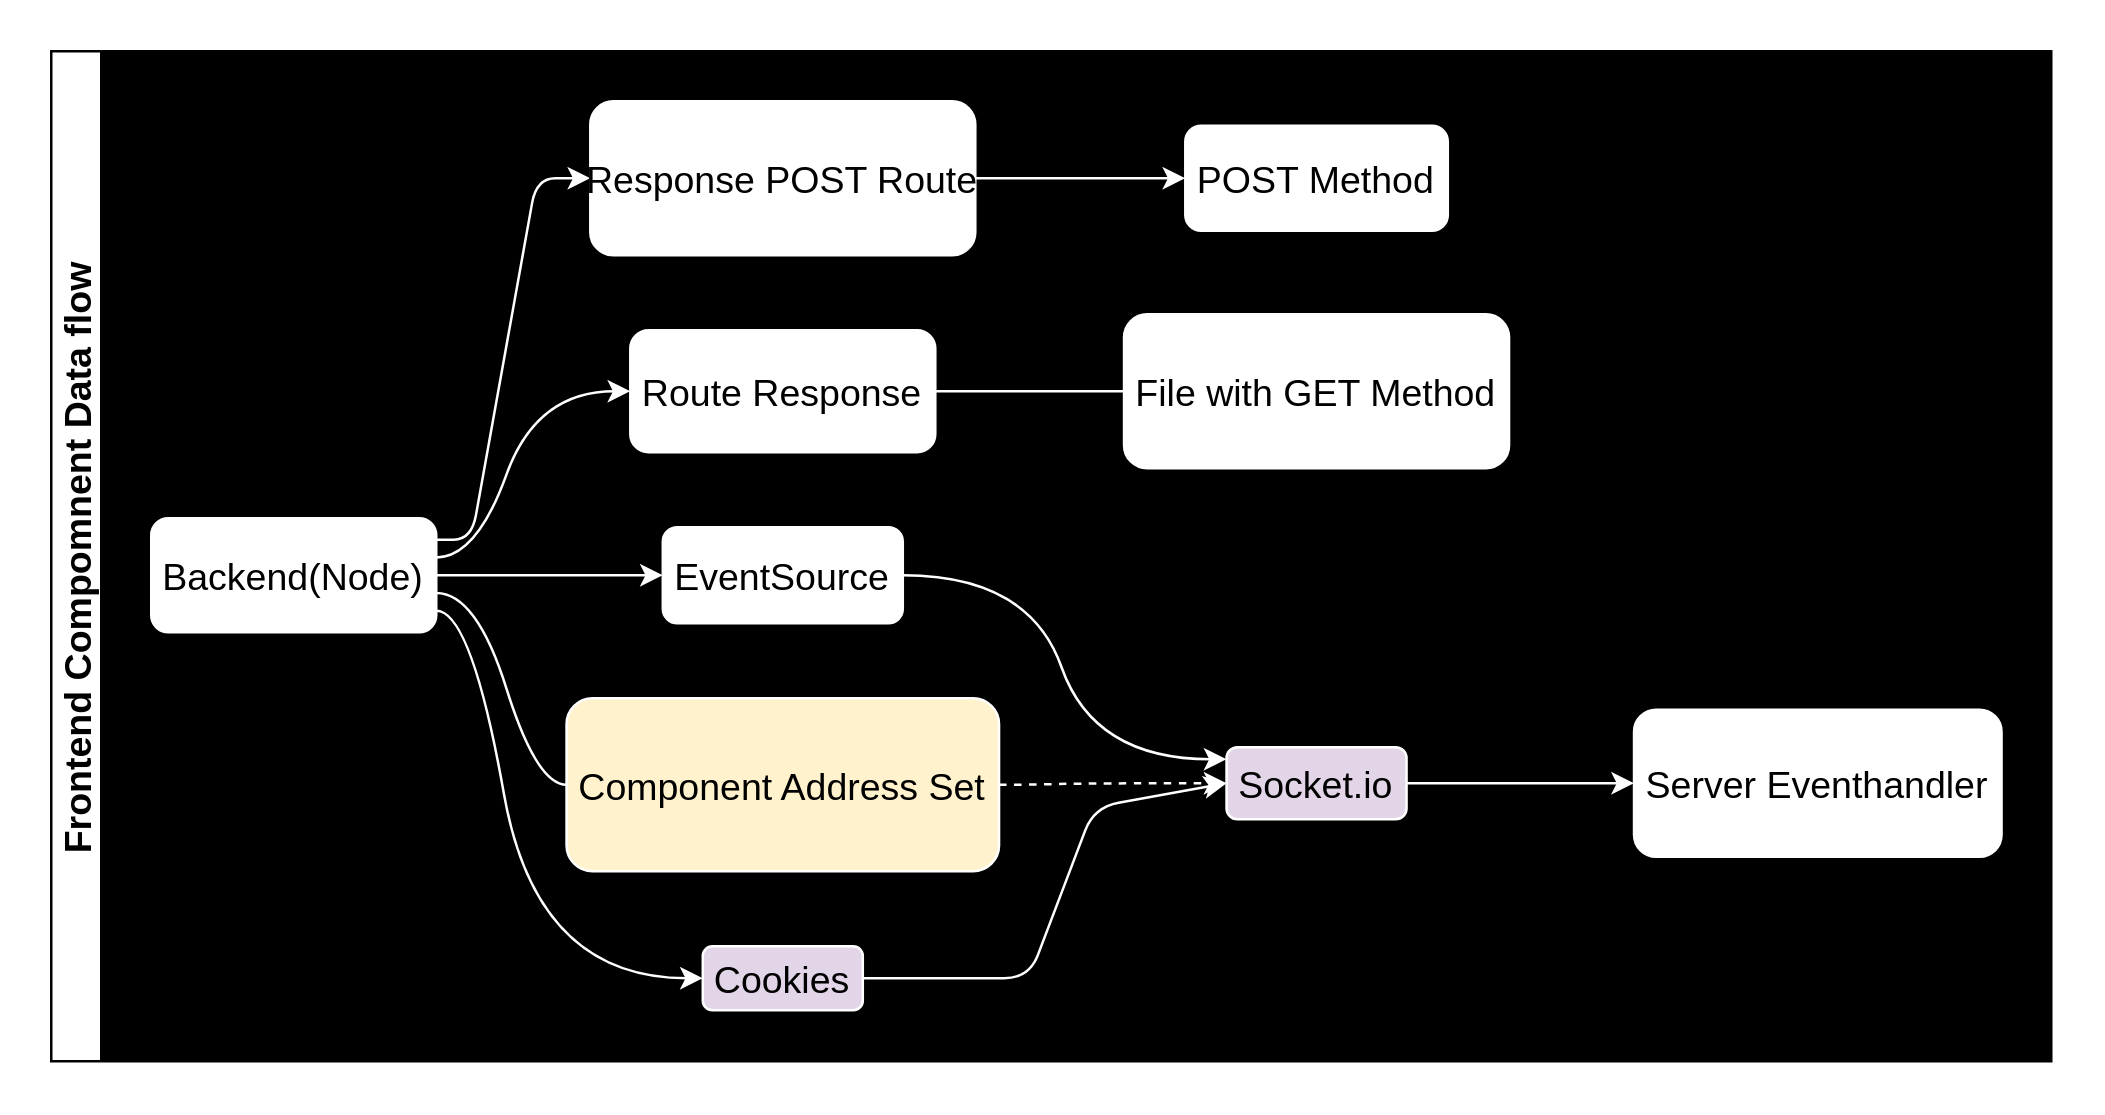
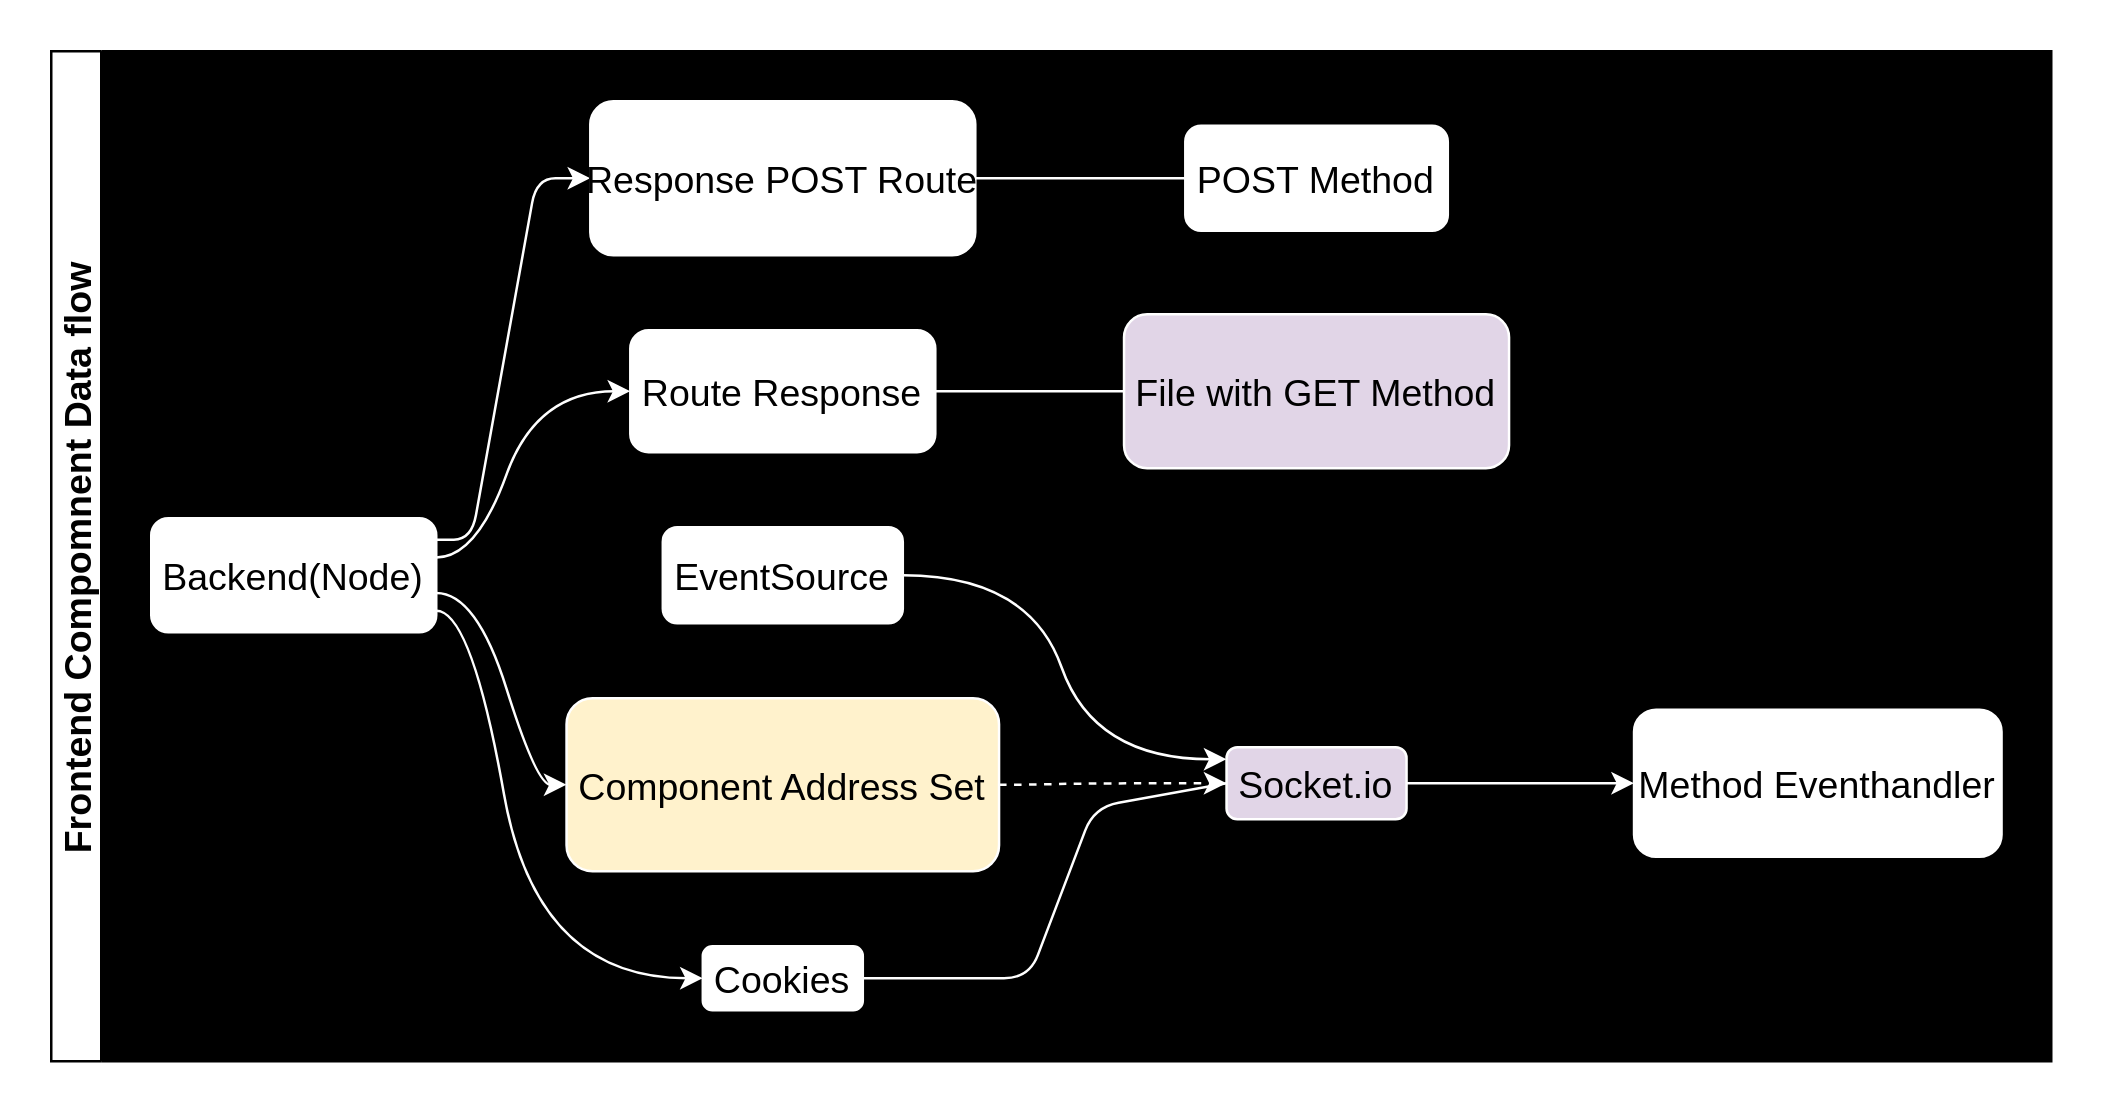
(1167, 178) -> (1174, 178)
(1317, 391) -> (1317, 391)
(543, 575) -> none
(534, 756) -> (529, 753)
(1817, 786) -> (1817, 786)
(1191, 790) -> (1219, 785)
(783, 978) -> (783, 978)
